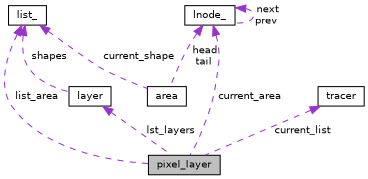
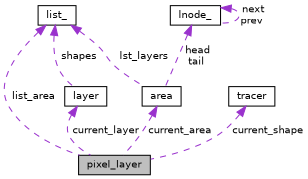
(138, 56) -> (143, 56)
(213, 97) -> (139, 136)
(169, 131) -> (104, 131)
(301, 131) -> (267, 131)
